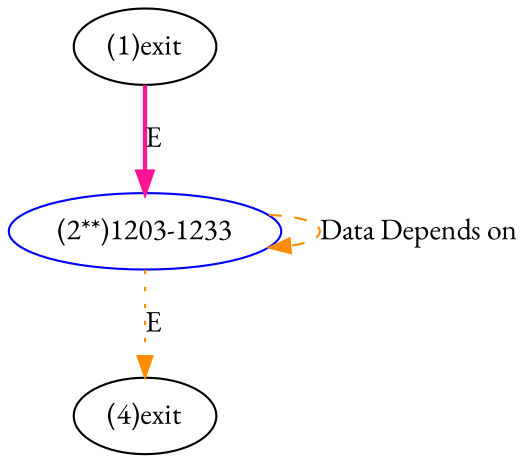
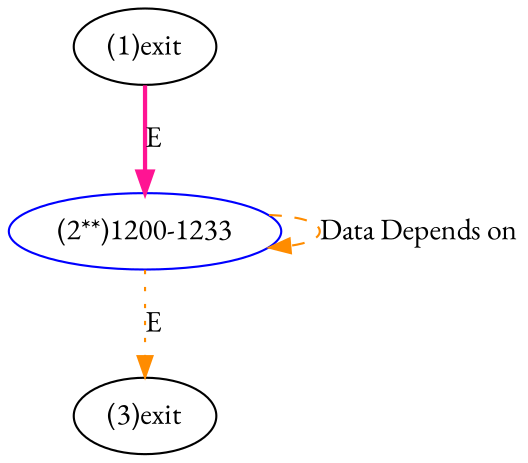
(145, 231) -> (145, 231)
(145, 416) -> (145, 416)
